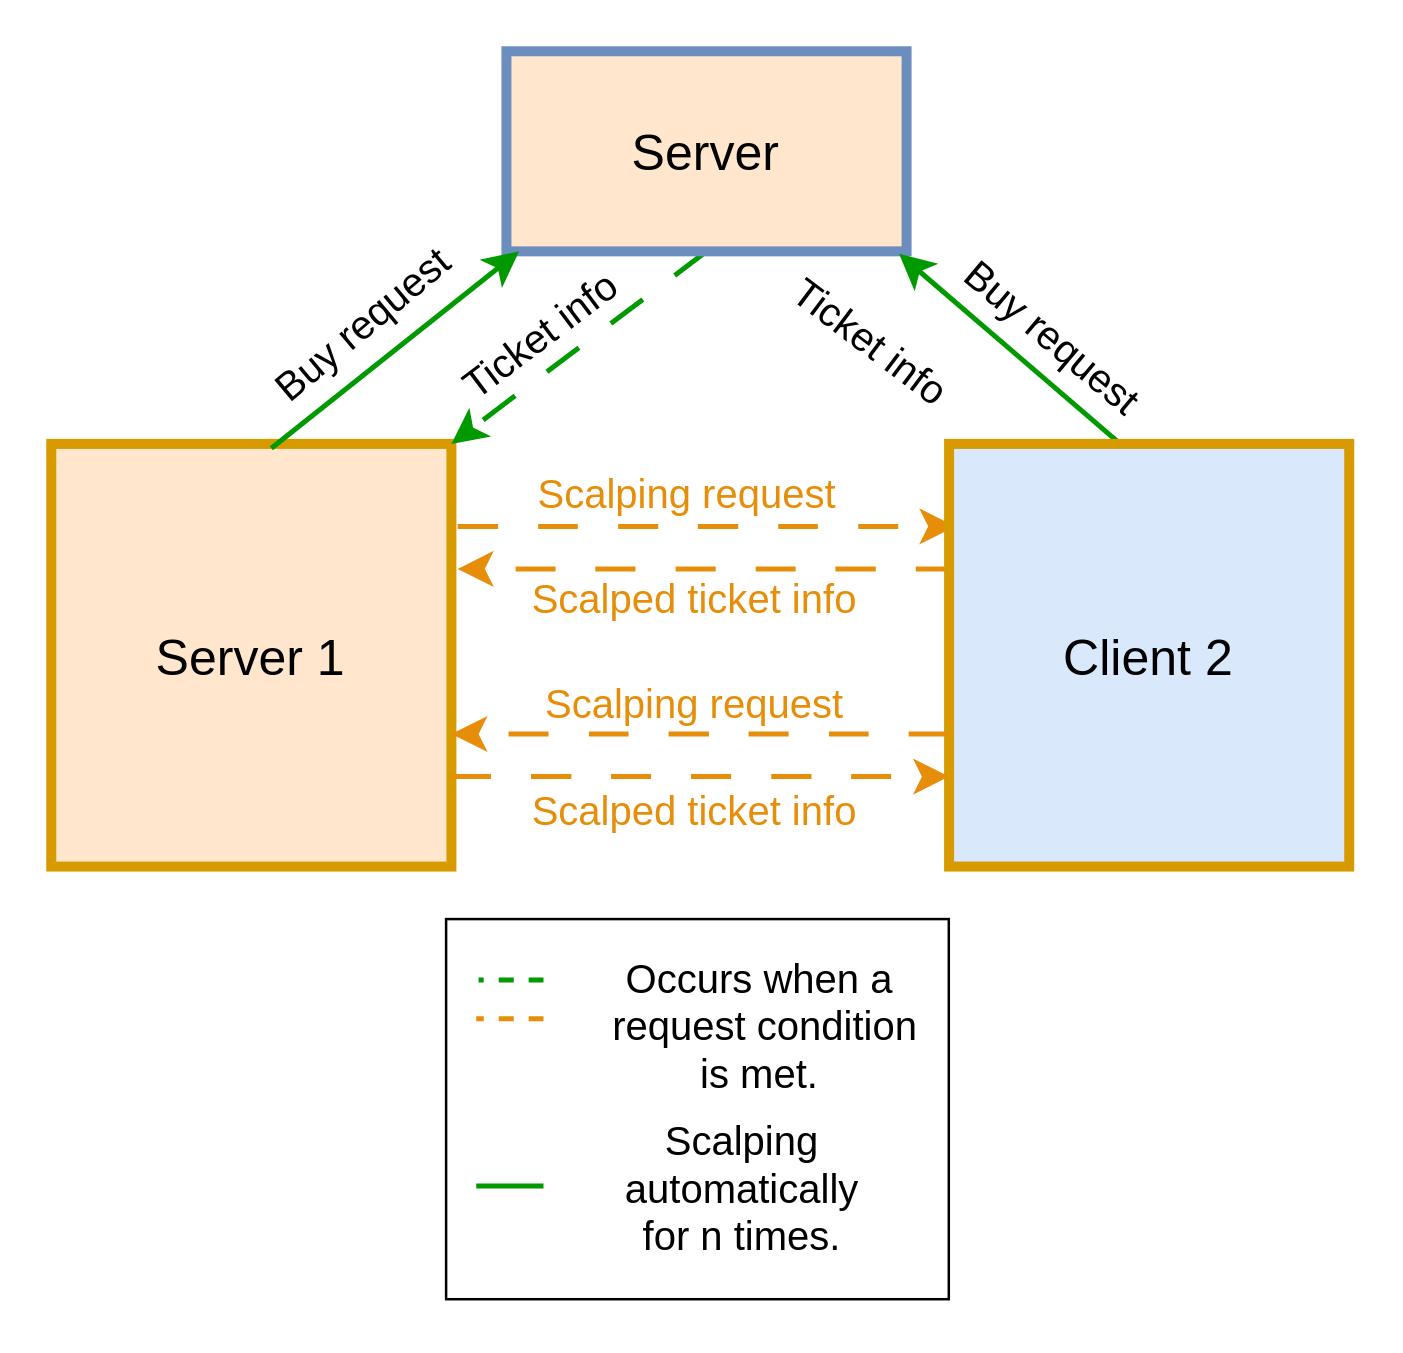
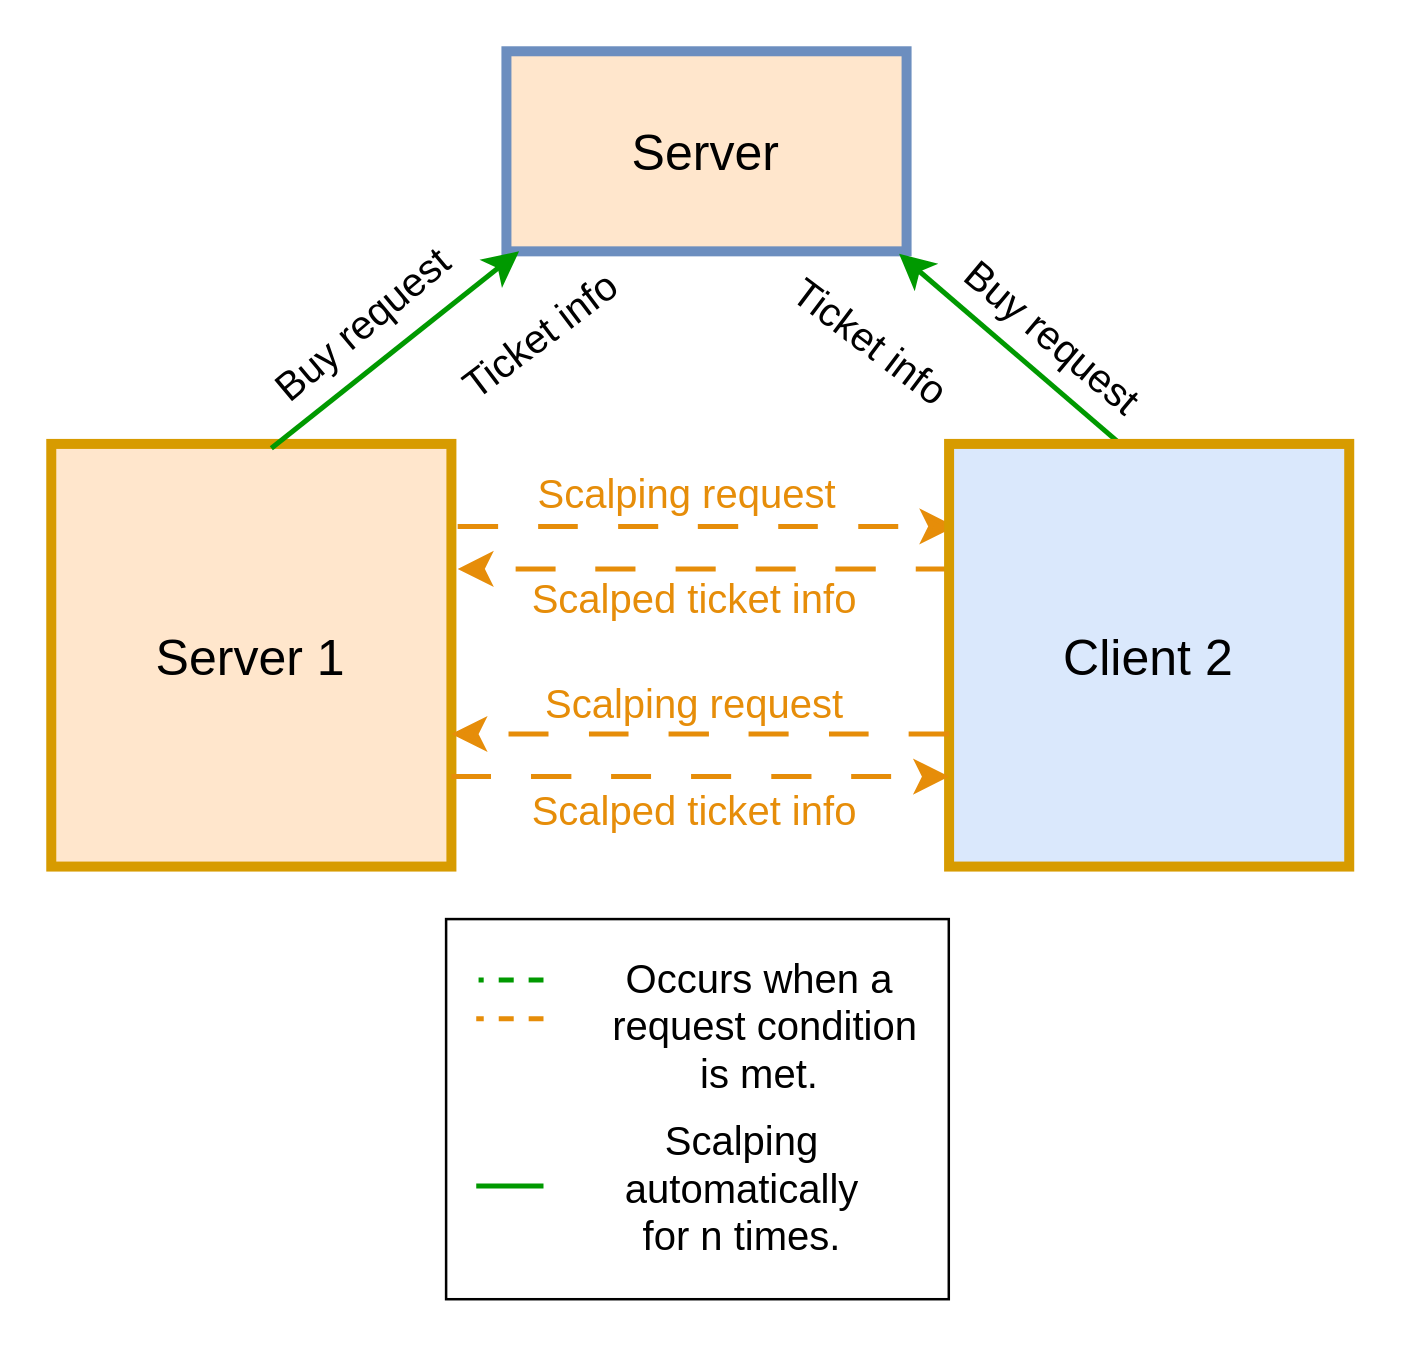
(627, 311) -> none
